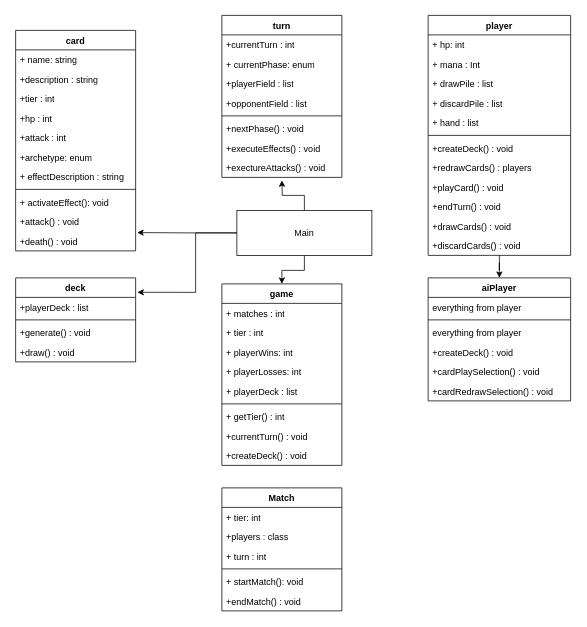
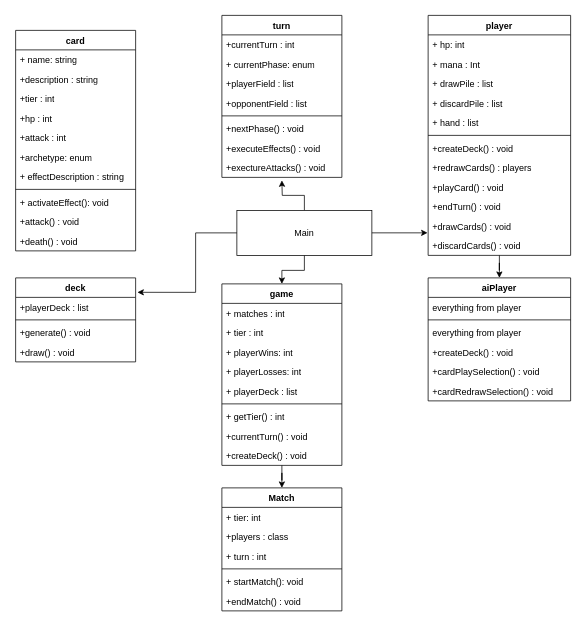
(162, 233) -> none
none -> (420, 233)
none -> (282, 477)
